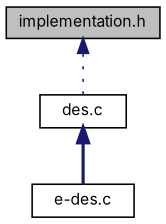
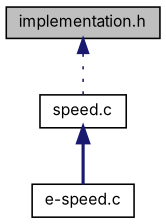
(83, 111) -> (83, 111)
(83, 201) -> (83, 201)
